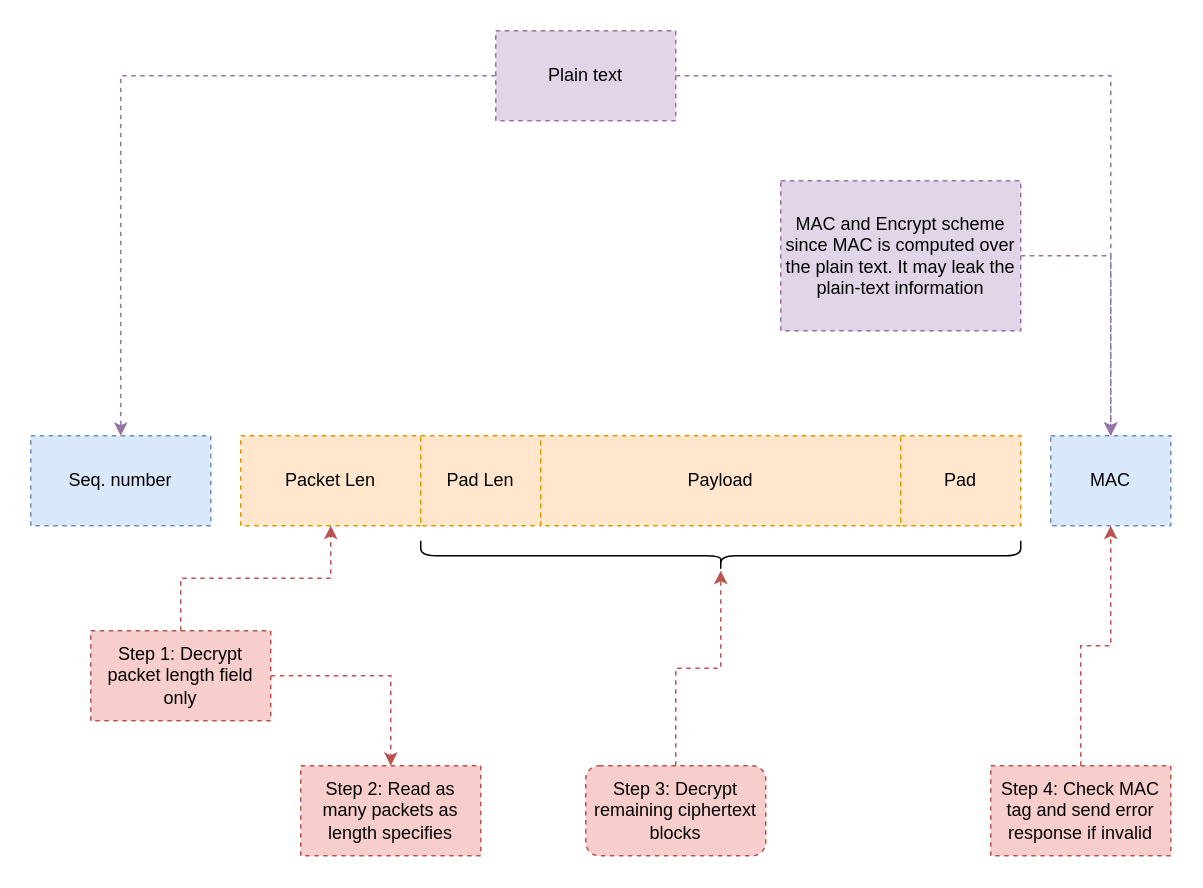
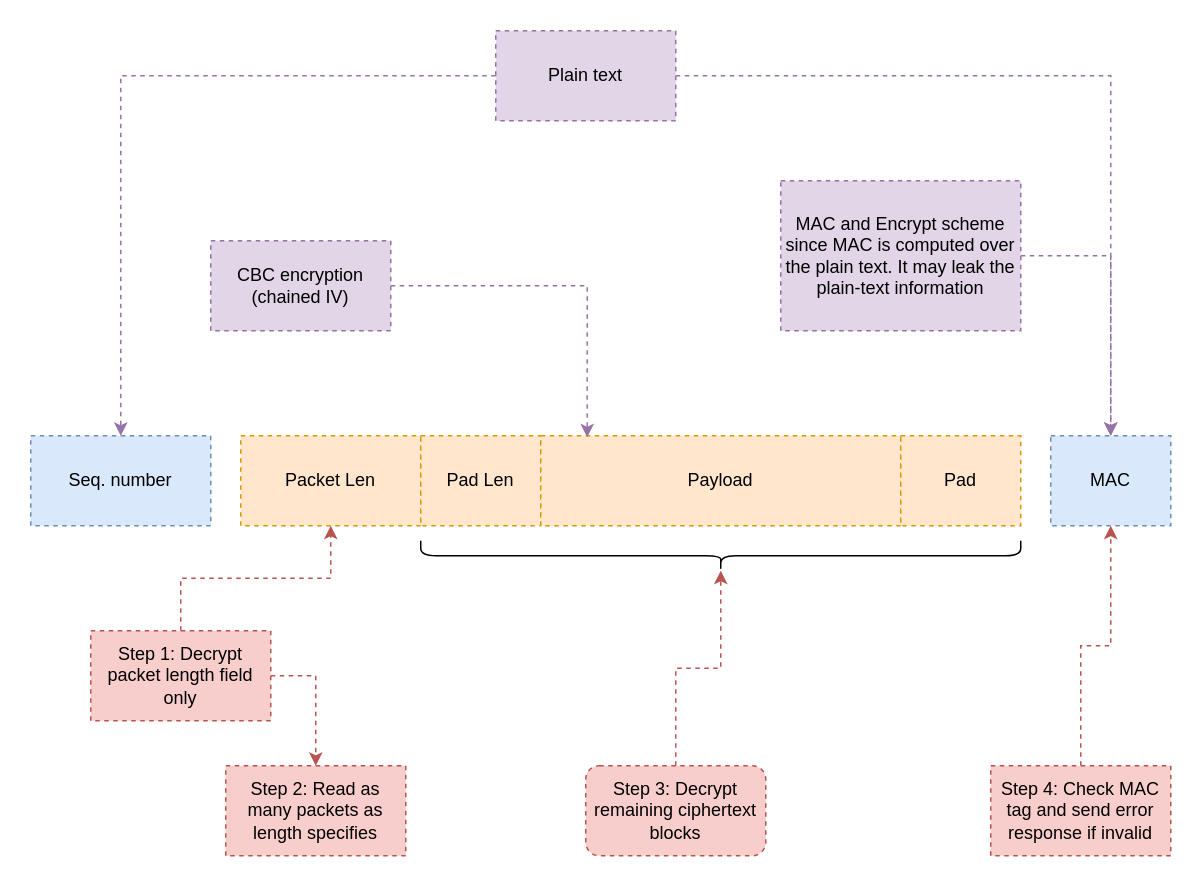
none -> (301, 286)
none -> (558, 286)
(391, 811) -> (316, 811)
